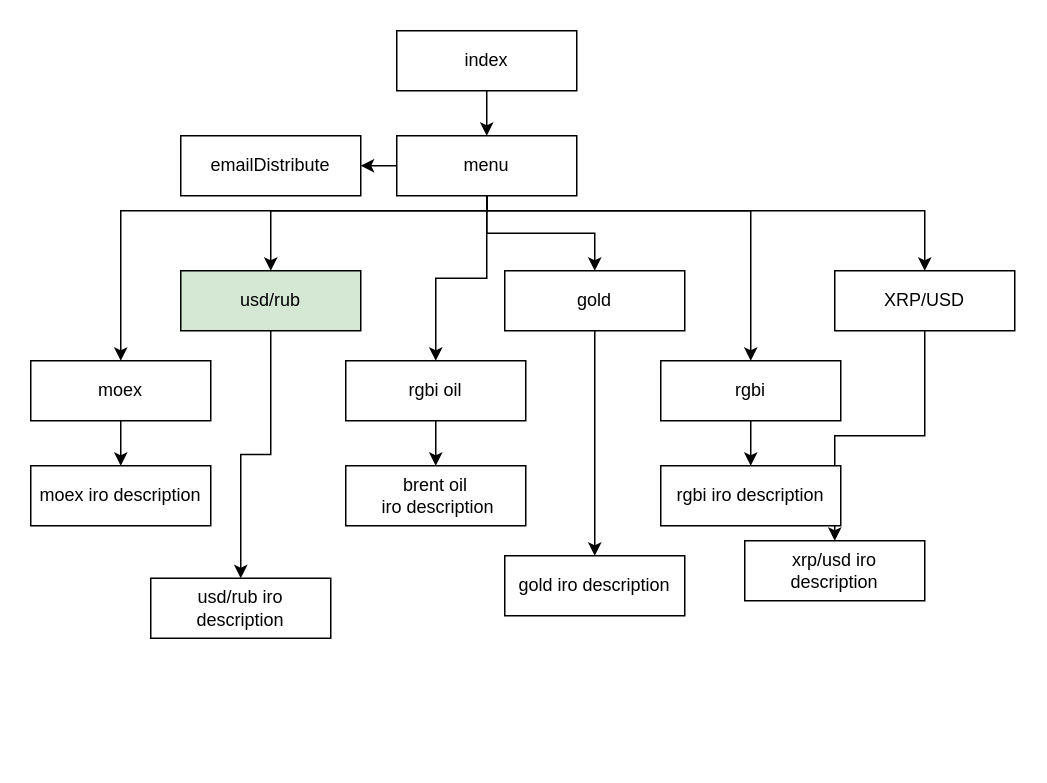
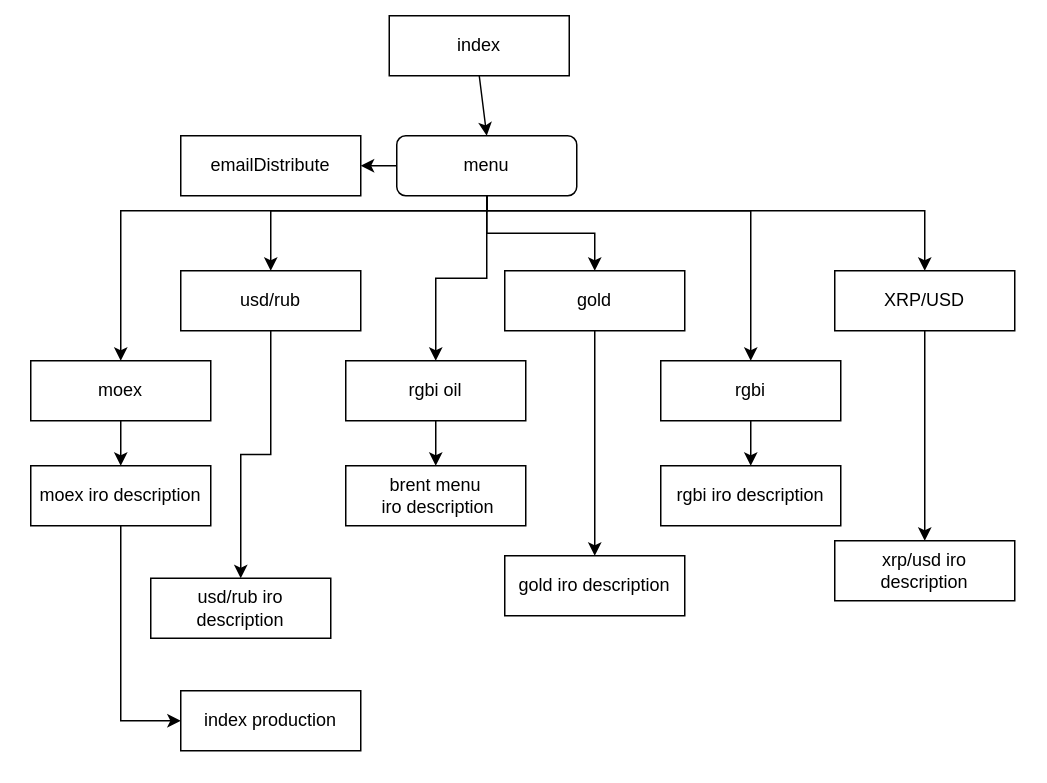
(487, 61) -> (479, 46)
(487, 166) -> (487, 166)
(271, 301) -> (271, 301)
(436, 496) -> (436, 496)
(835, 571) -> (925, 571)
none -> (121, 648)
none -> (271, 721)
